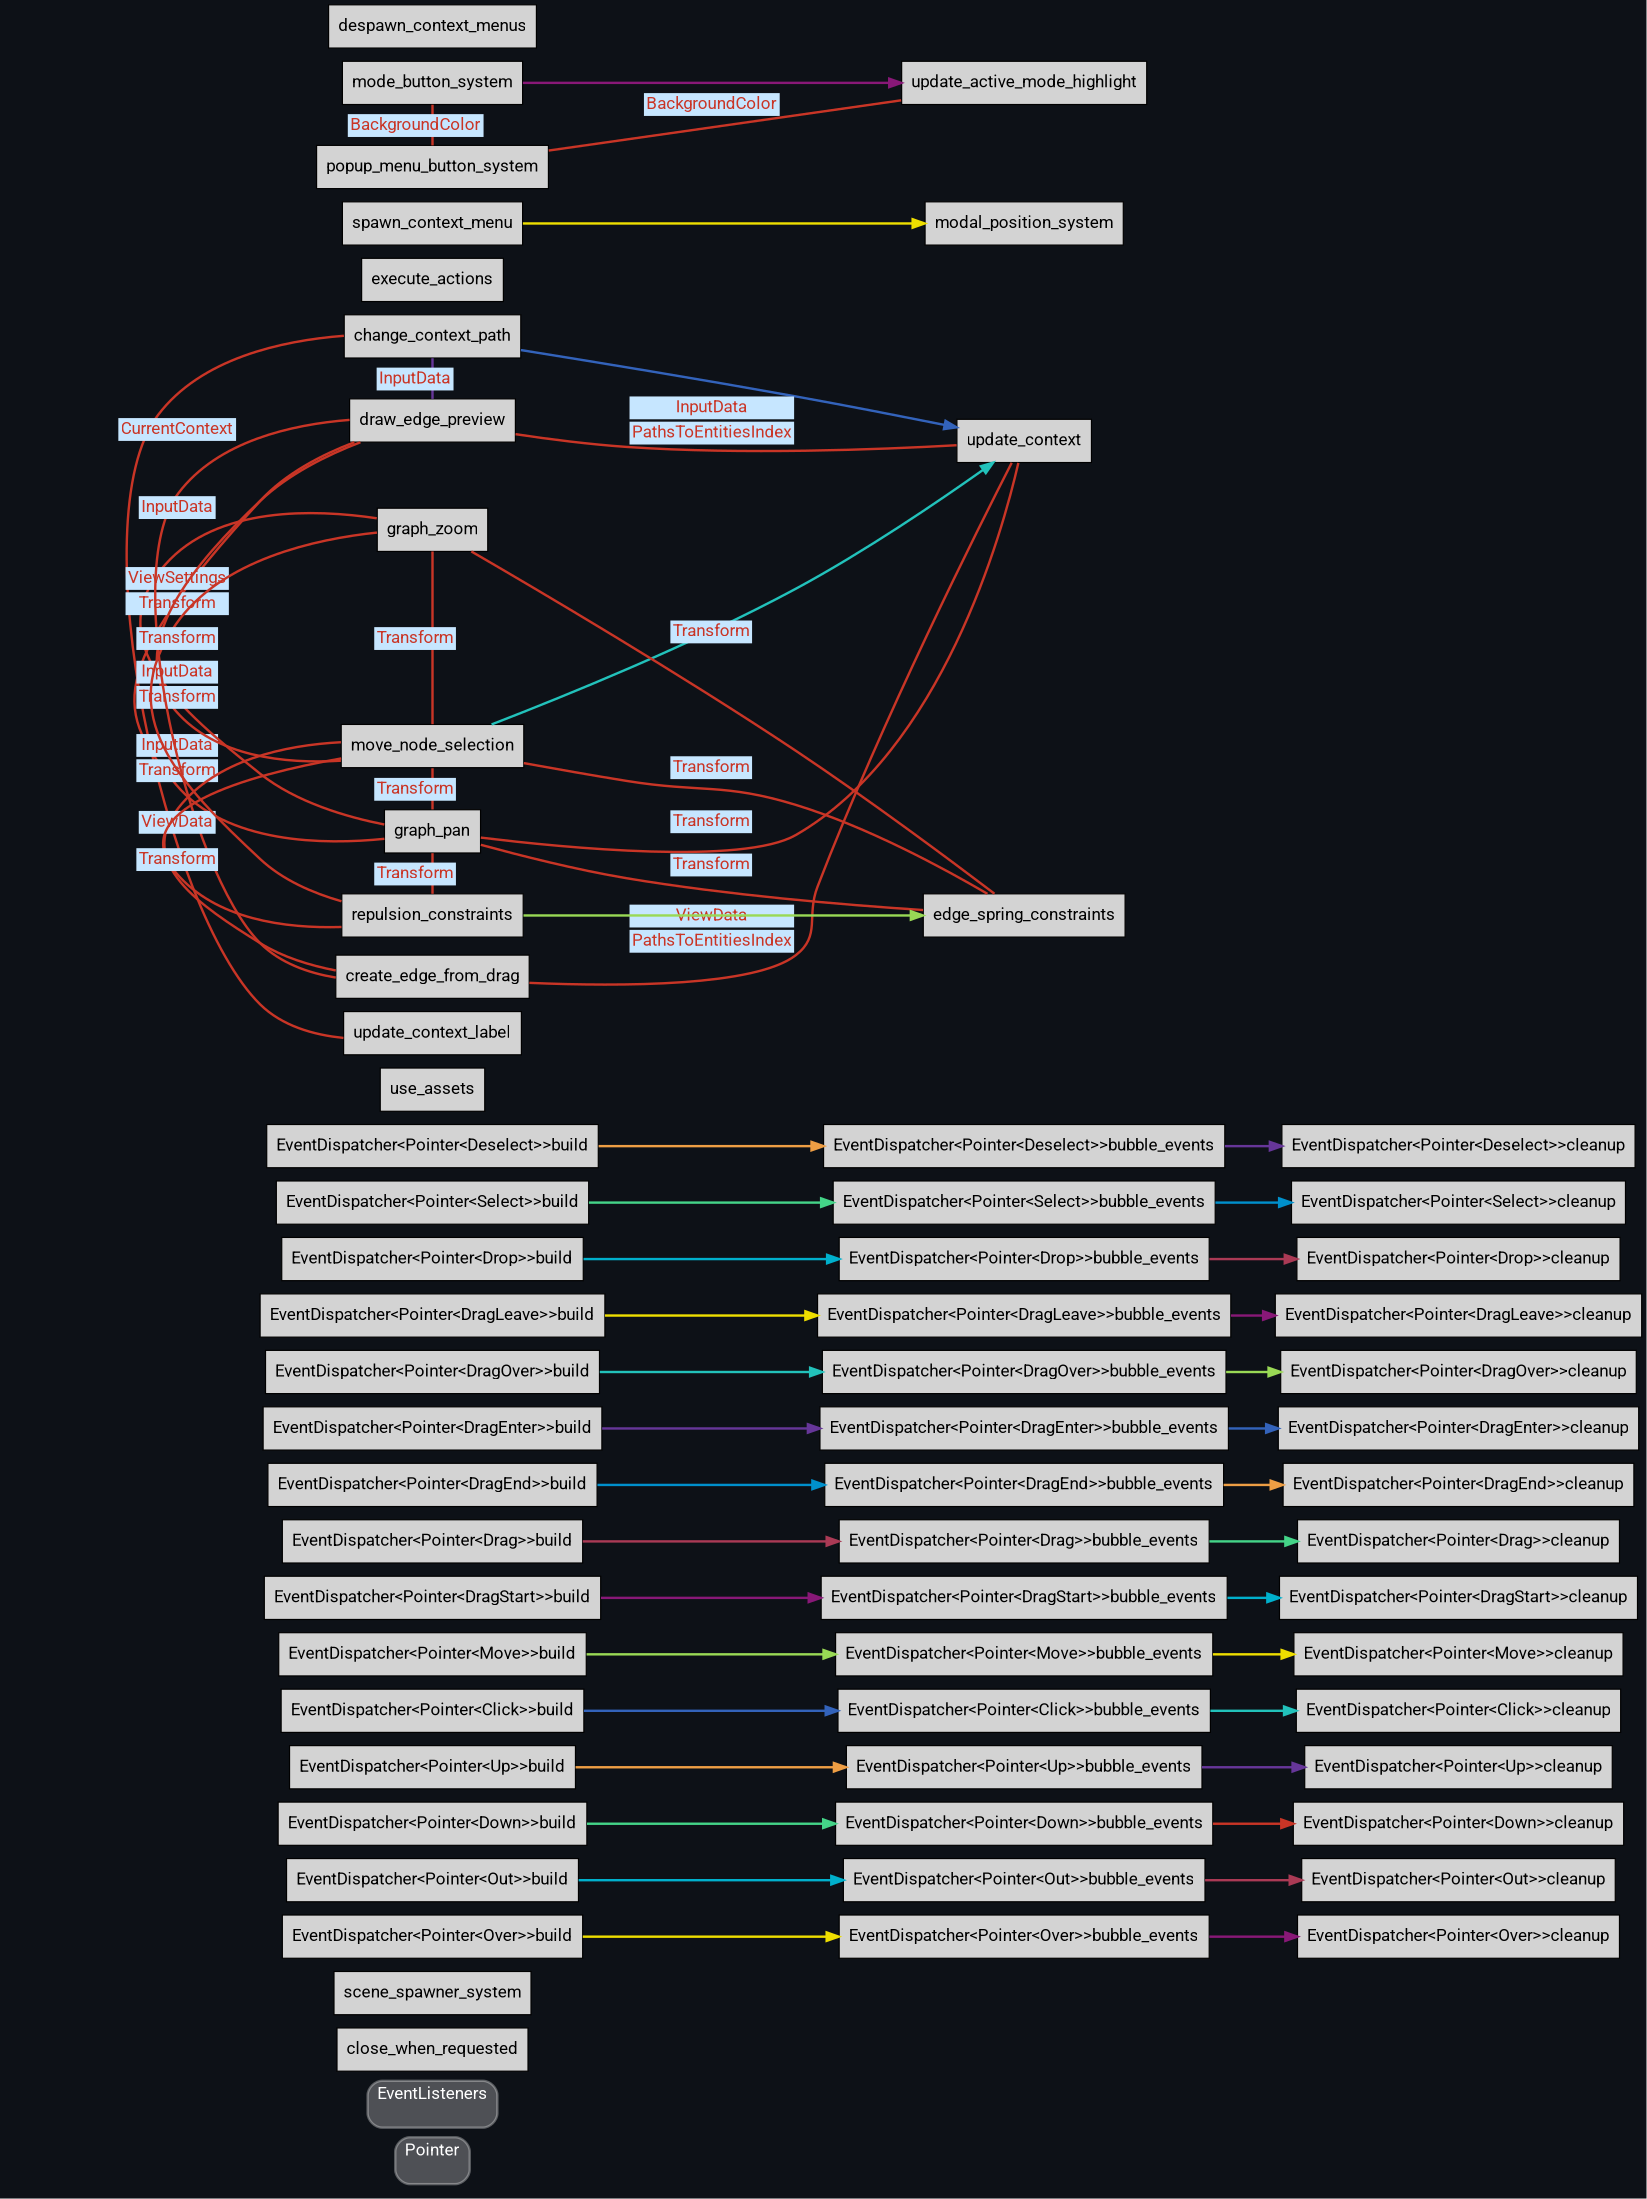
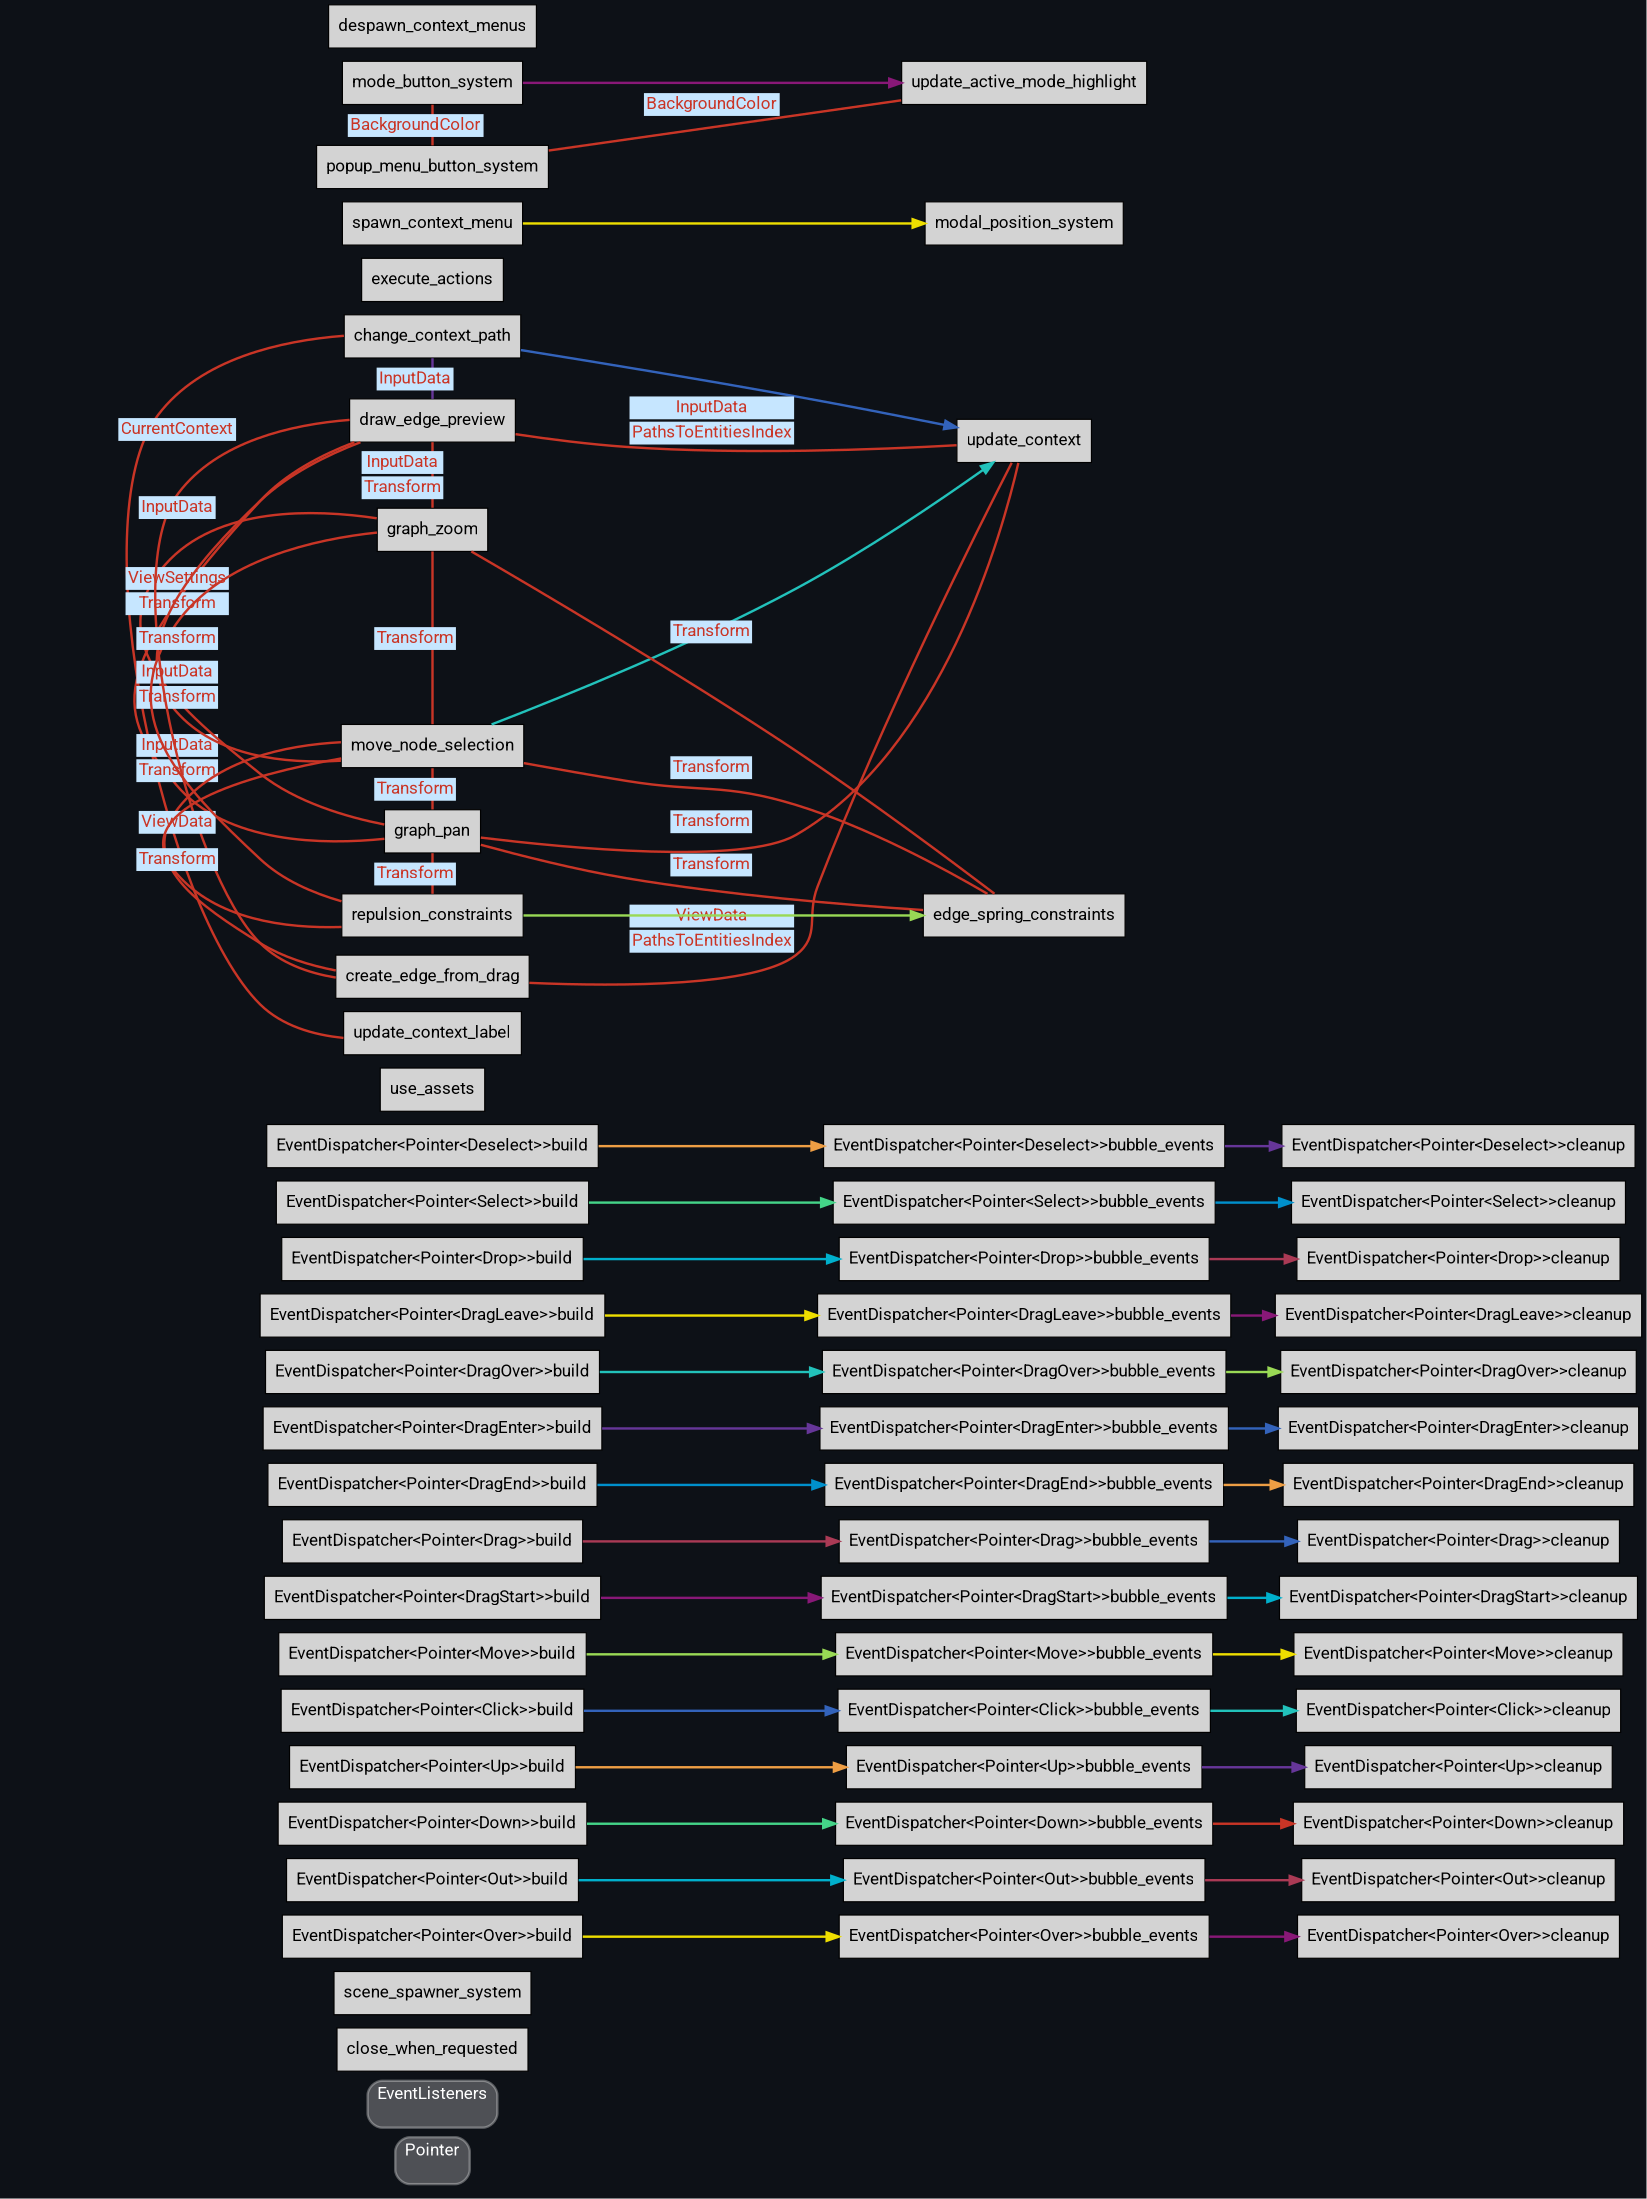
none -> (432, 475)
(1247, 1541) -> (1247, 1541)
